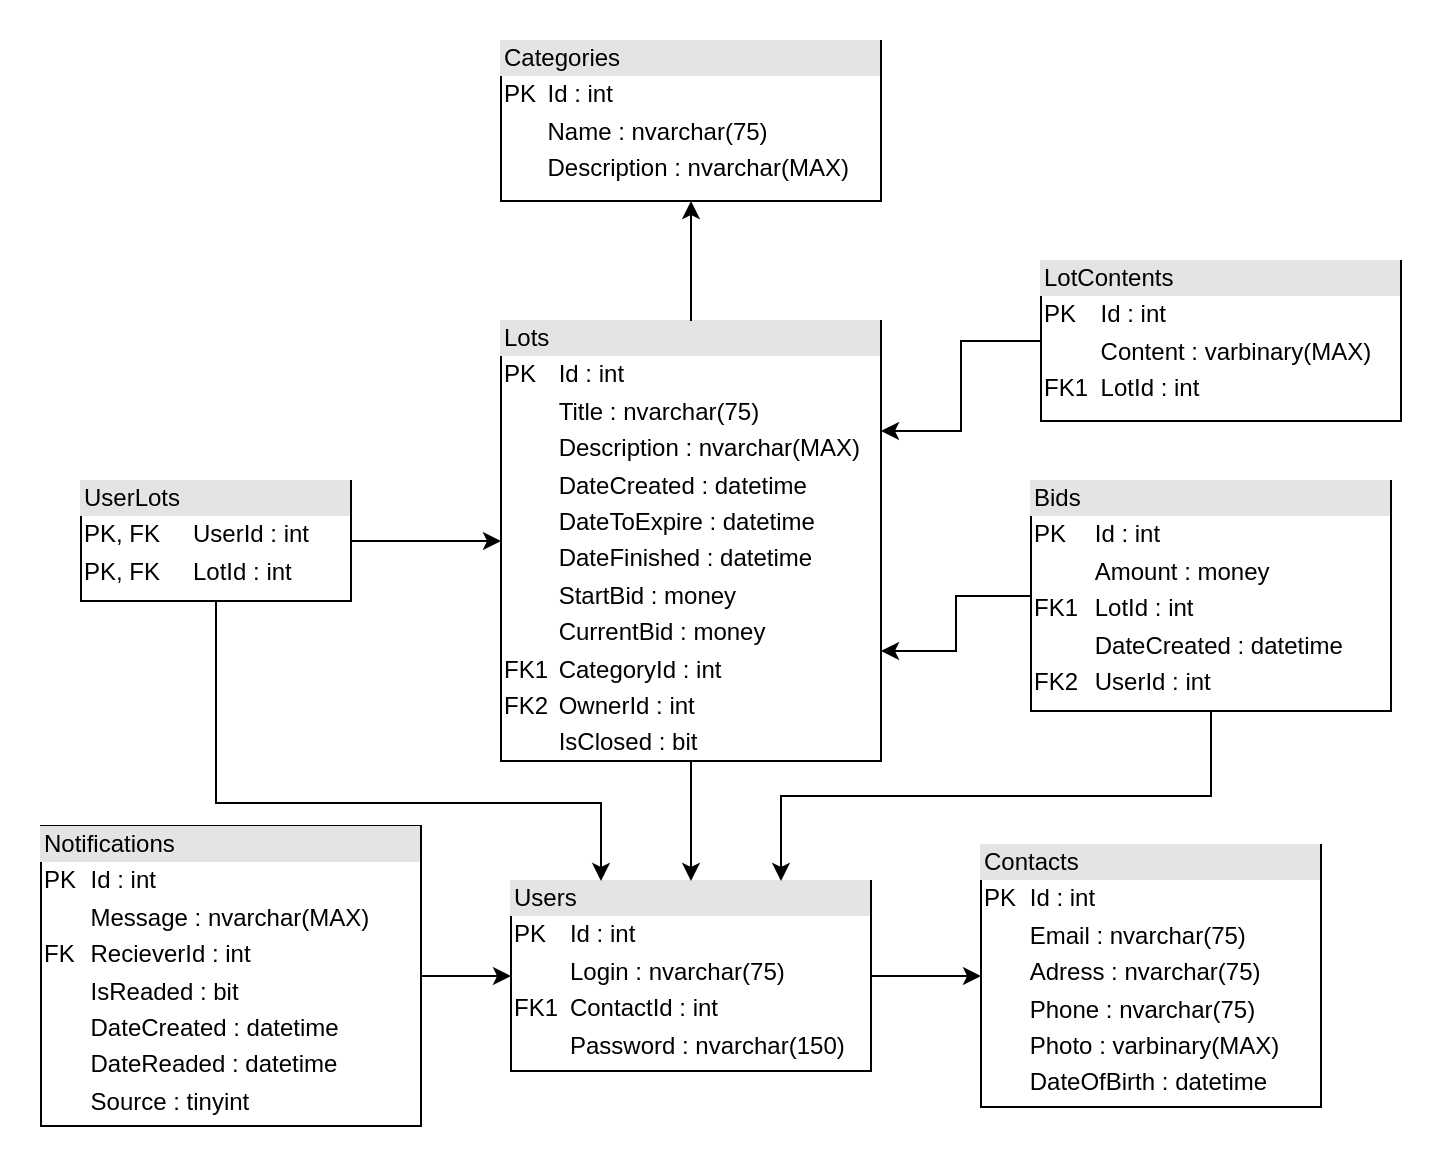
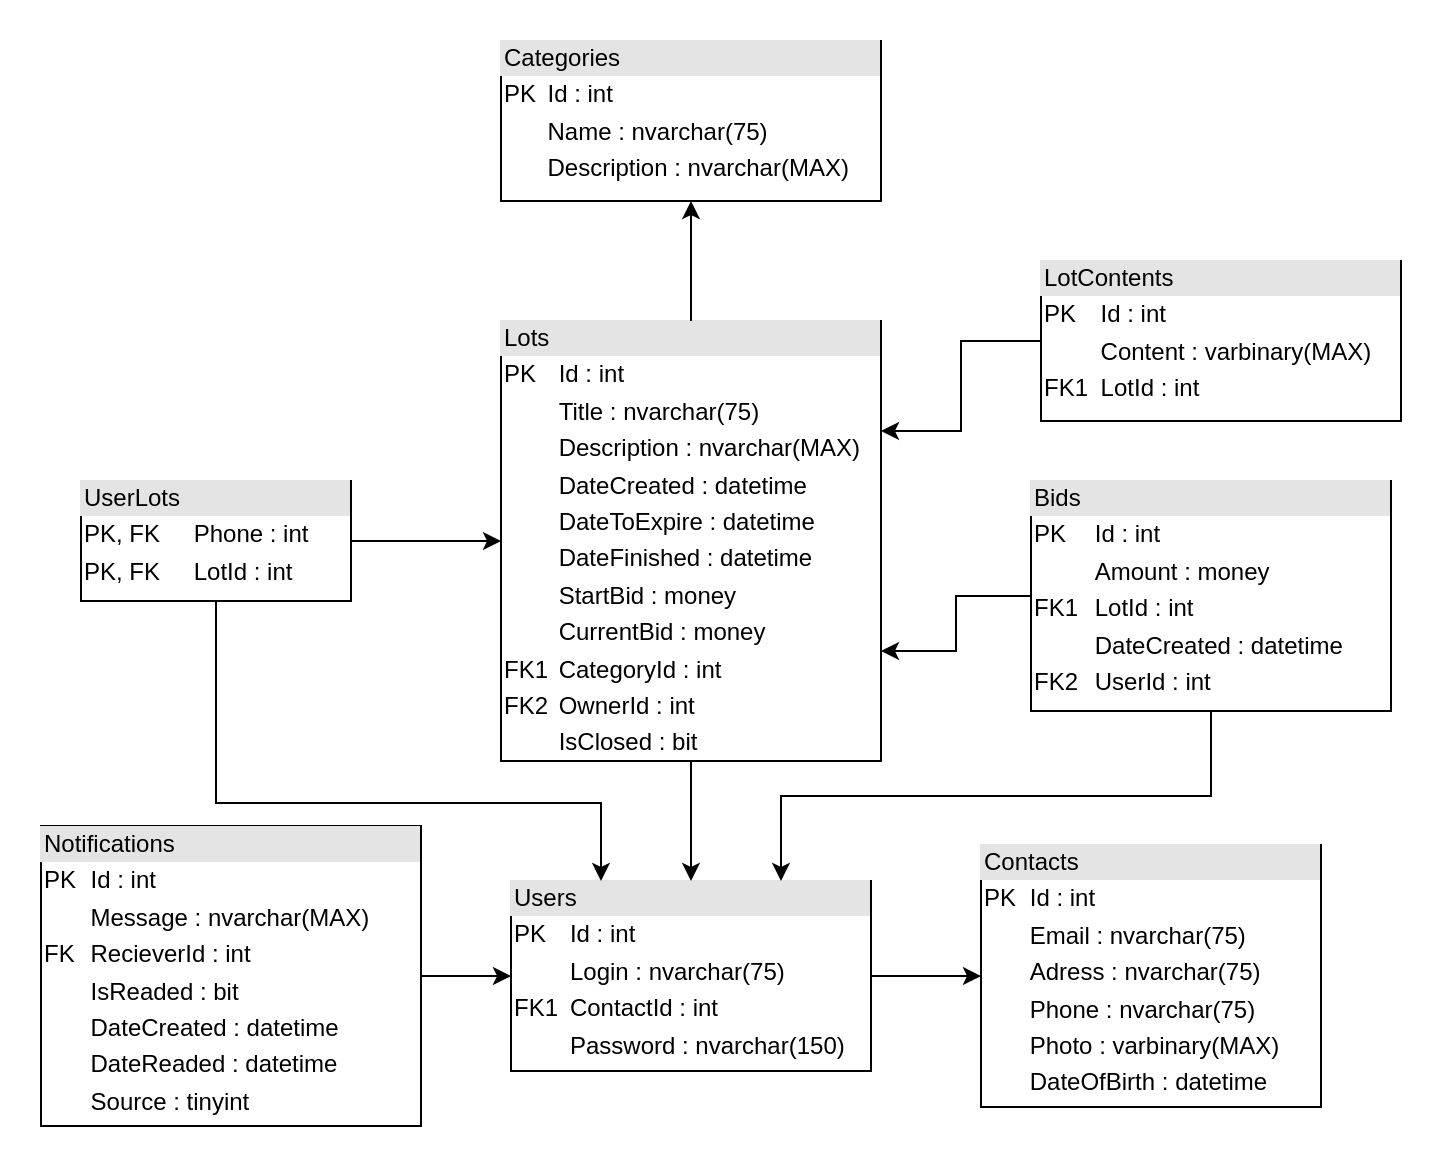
(183, 524) -> (177, 524)
